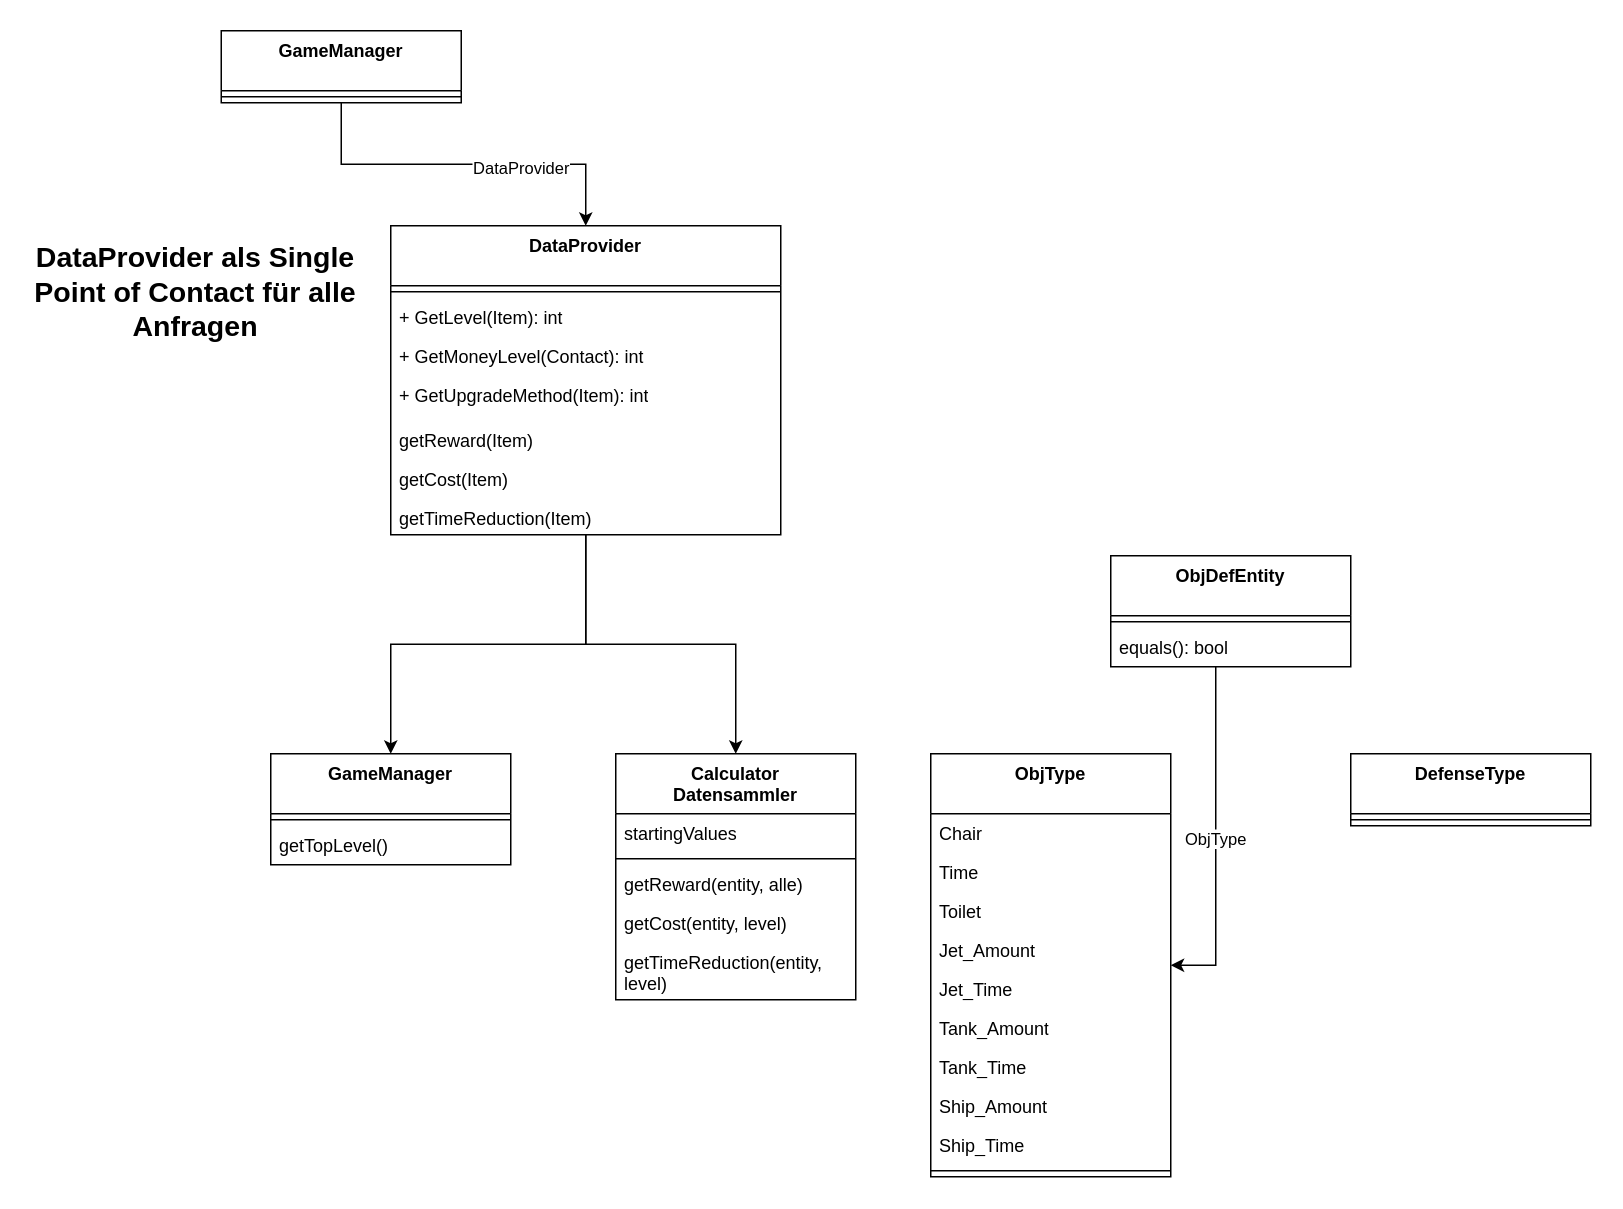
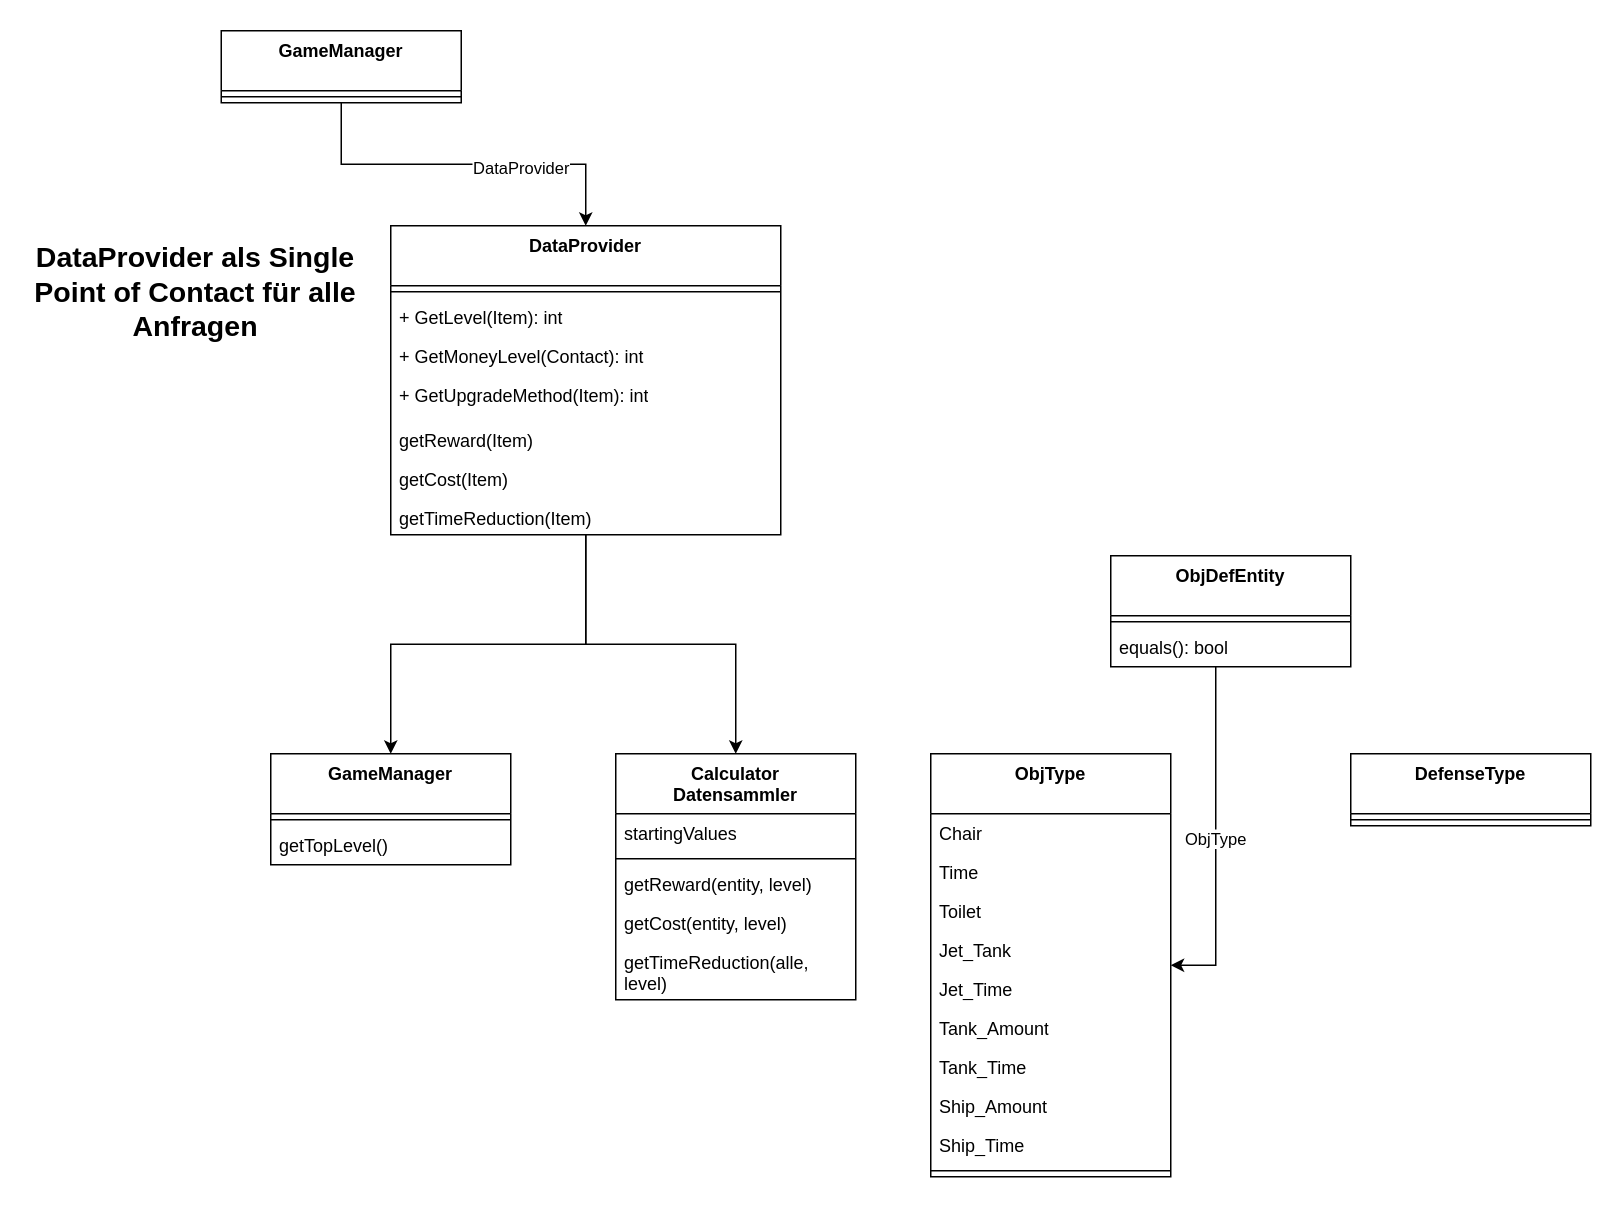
(729, 886) -> (734, 886)
(990, 952) -> (980, 952)
(737, 975) -> (737, 975)
